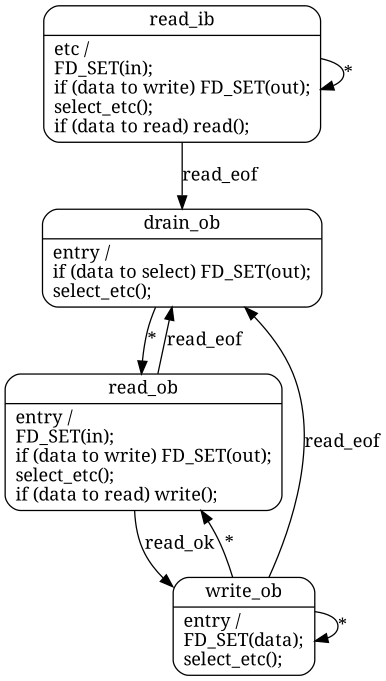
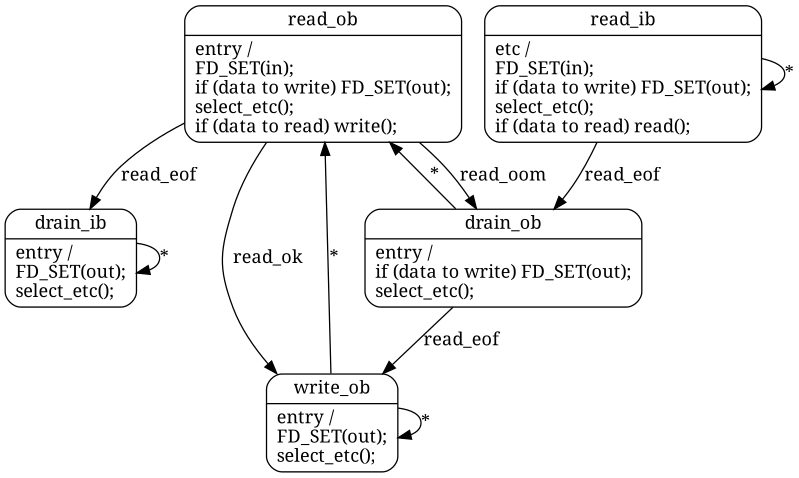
none -> (71, 258)
(182, 272) -> (503, 272)
(205, 341) -> (503, 176)
(304, 443) -> (423, 336)
(244, 641) -> (332, 437)
